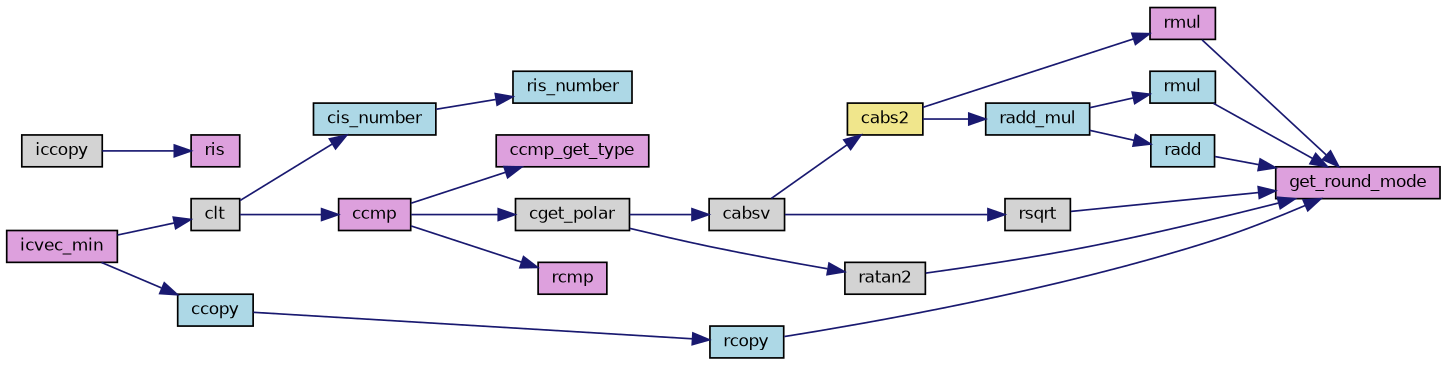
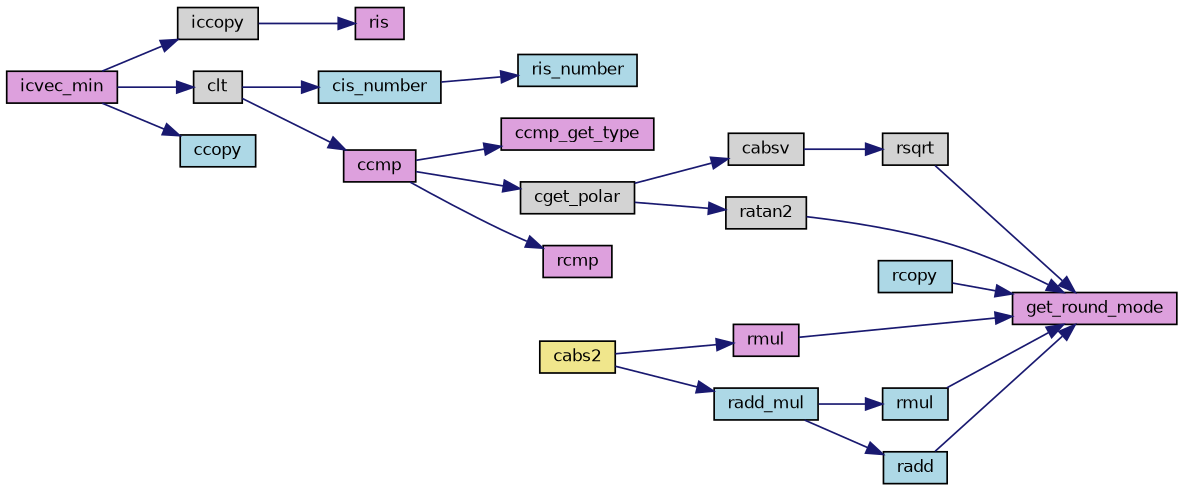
none -> (132, 59)
(809, 172) -> none
(473, 326) -> none
